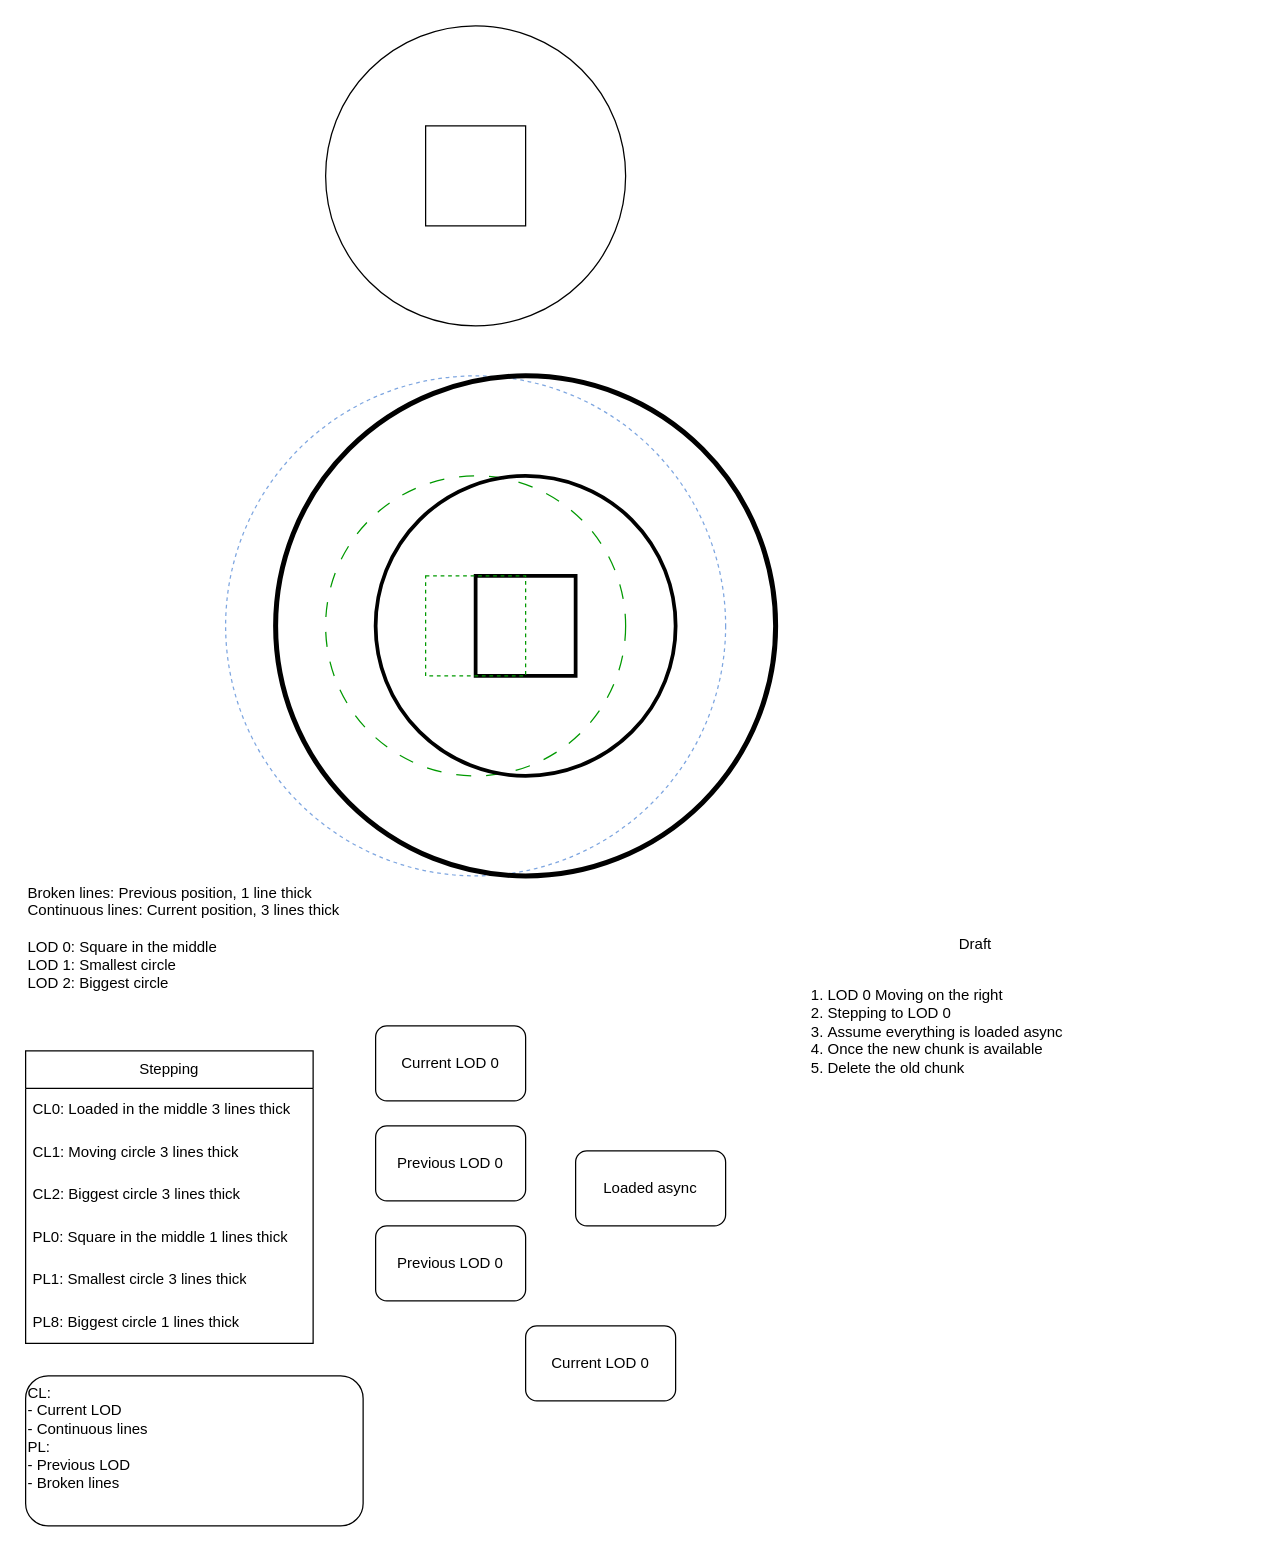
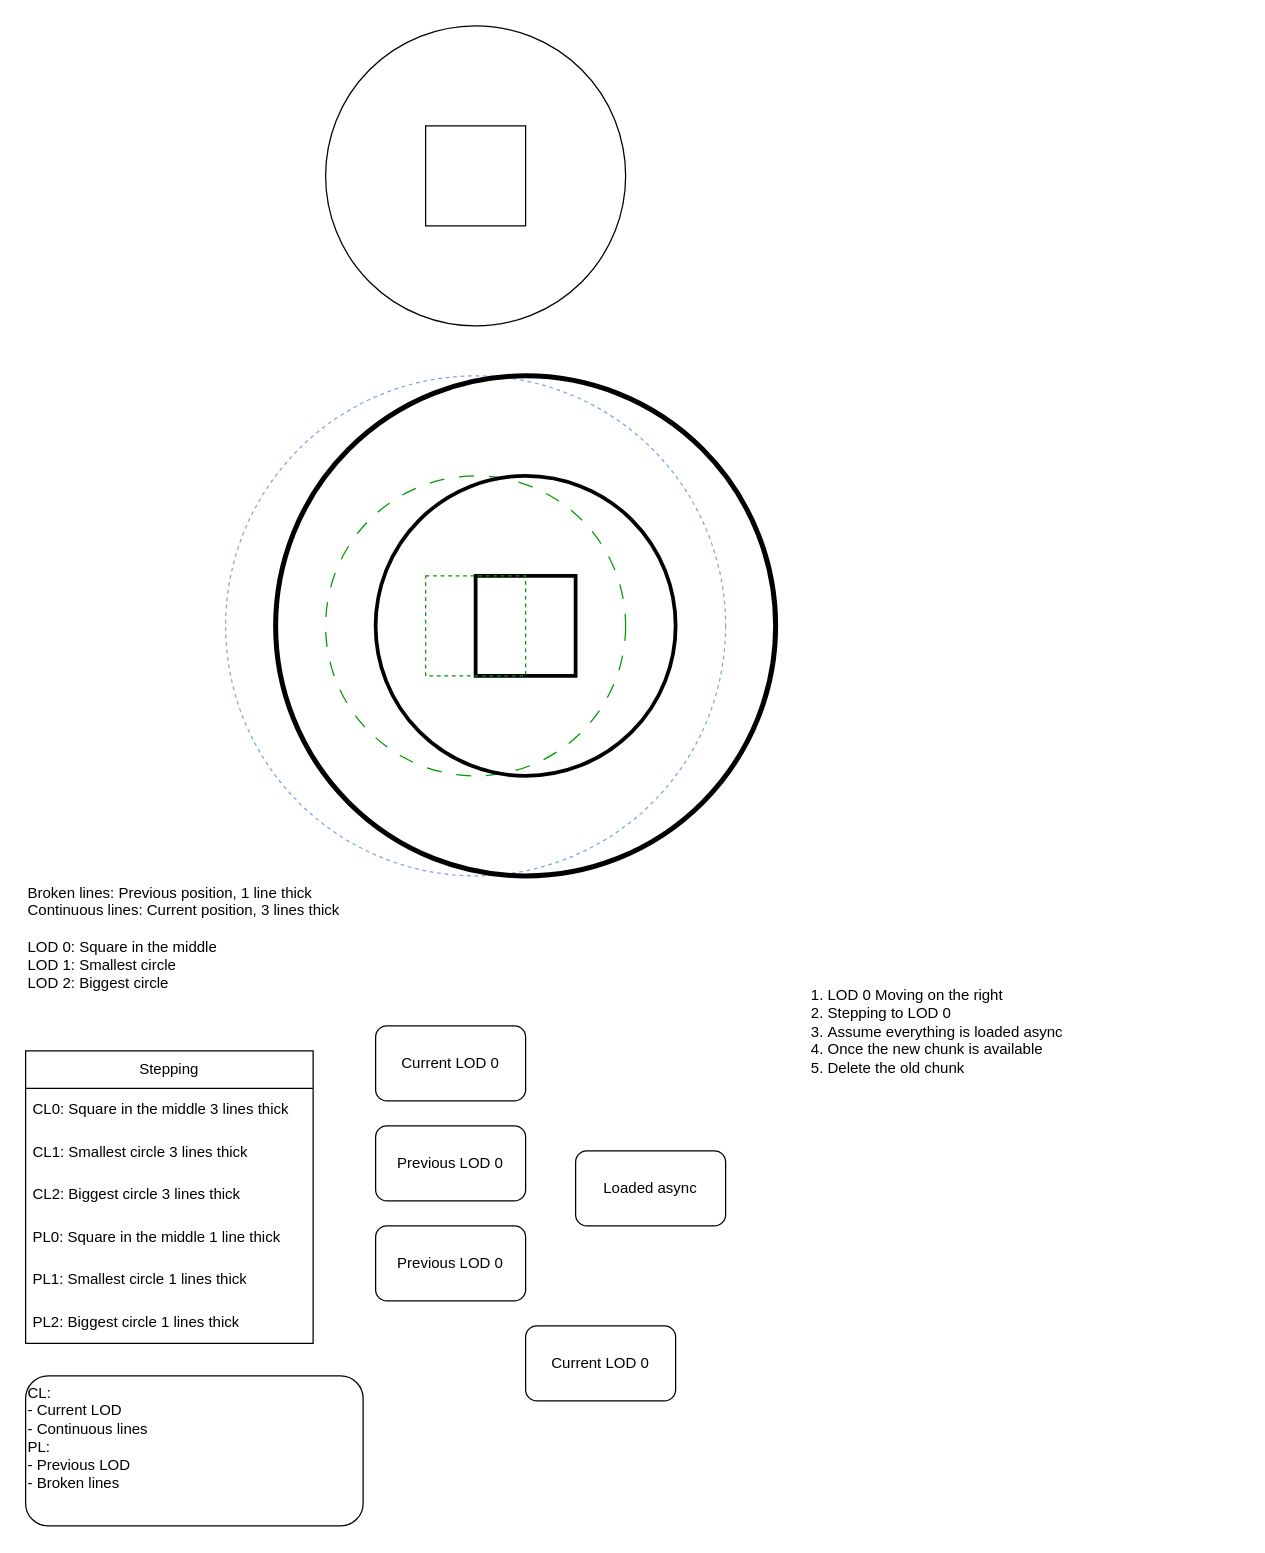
(976, 944) -> none
(170, 1109) -> (170, 1109)
(144, 1152) -> (151, 1152)
(170, 1237) -> (165, 1237)
(151, 1279) -> (151, 1279)
(148, 1322) -> (148, 1322)
